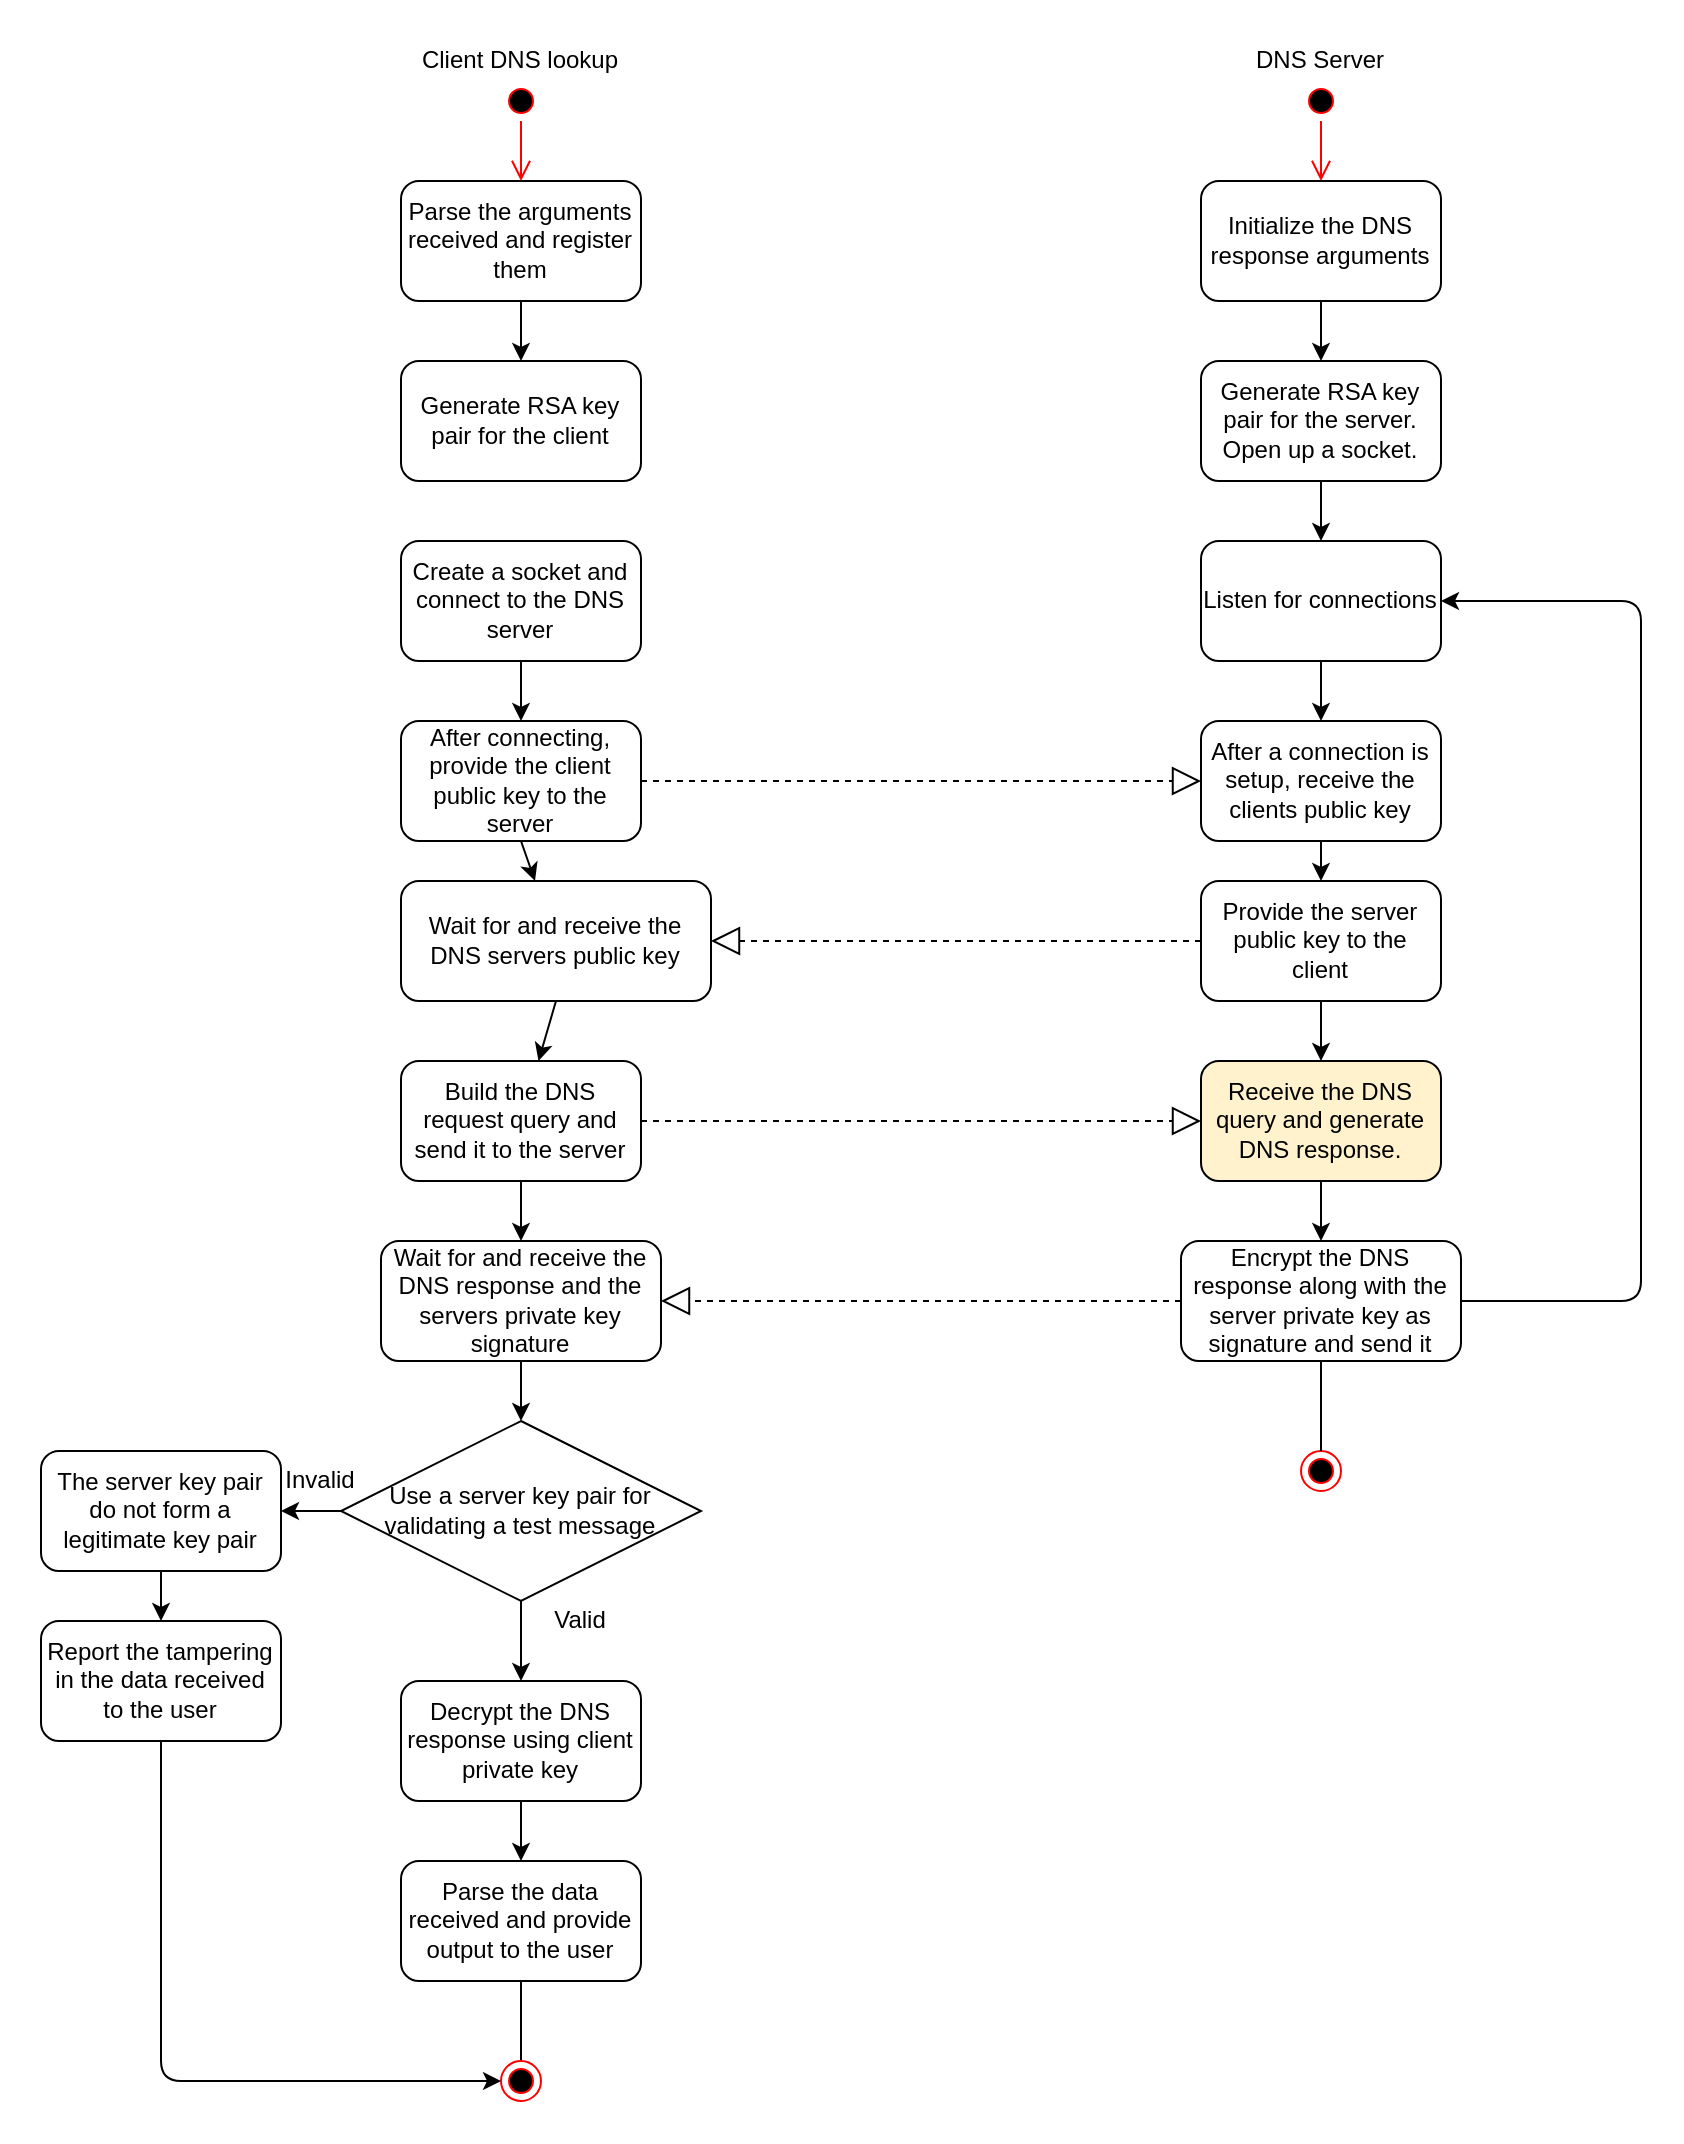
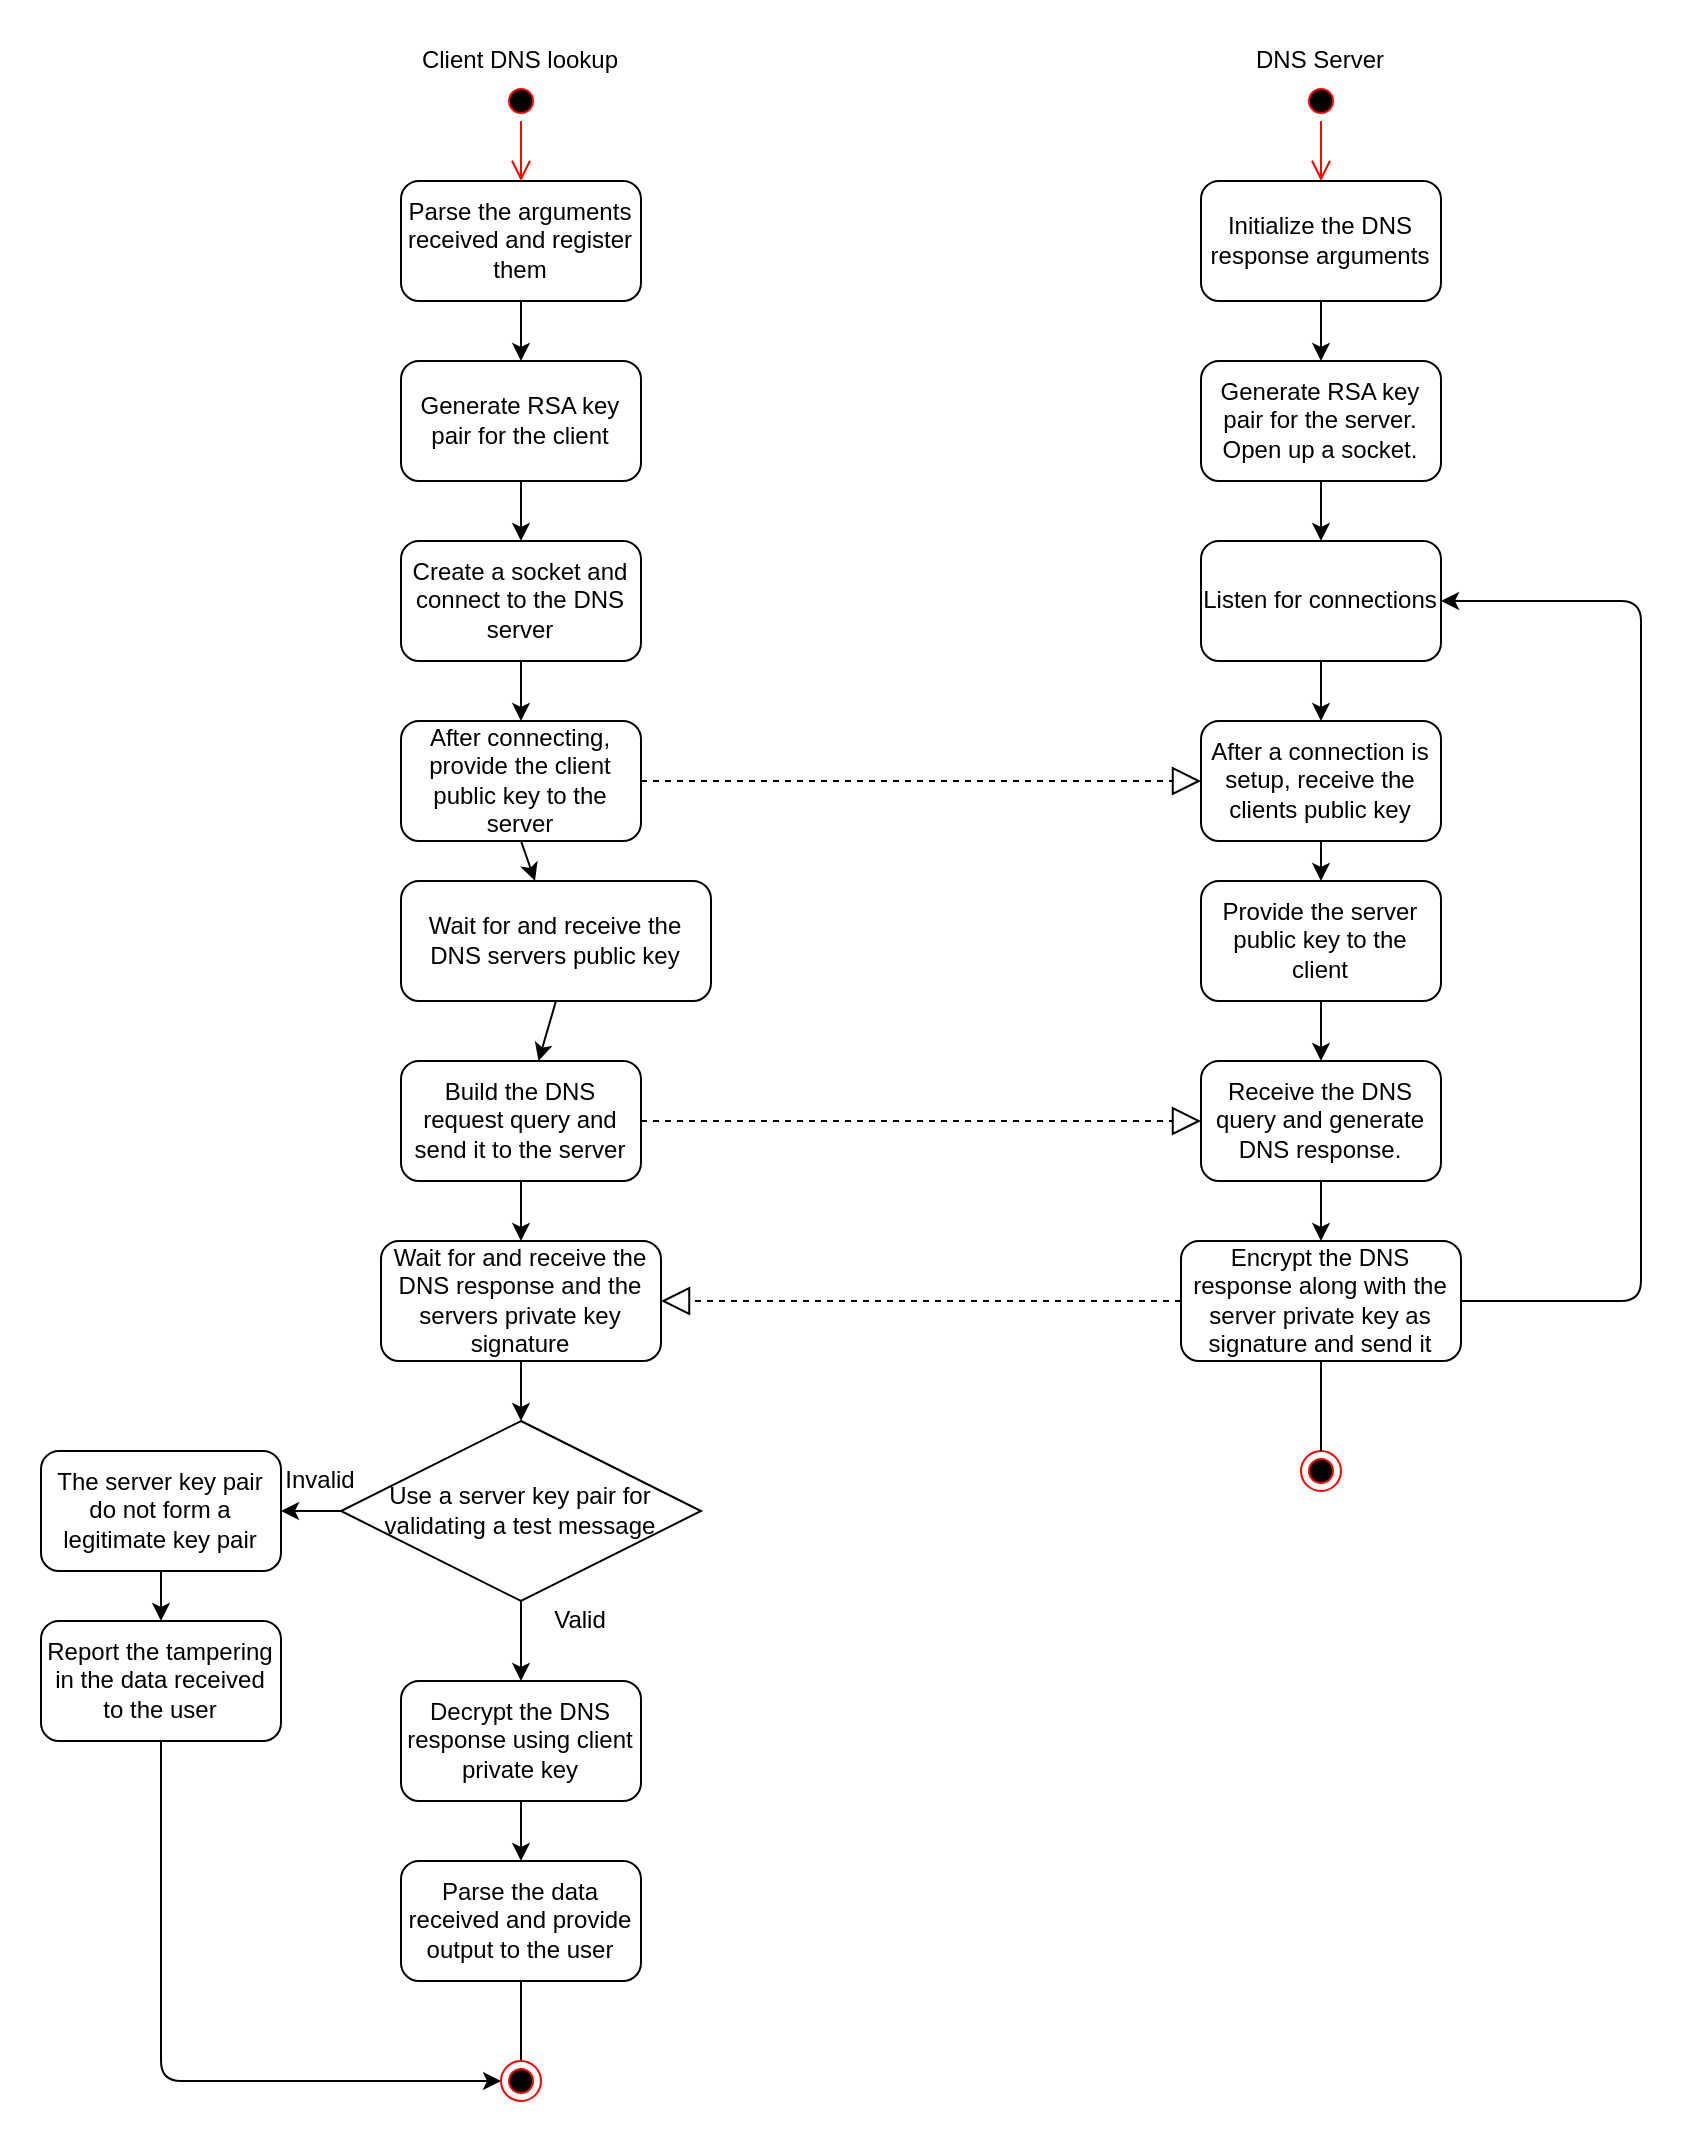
none -> (521, 504)
(971, 941) -> none
(1321, 1121) -> (1321, 1121)
